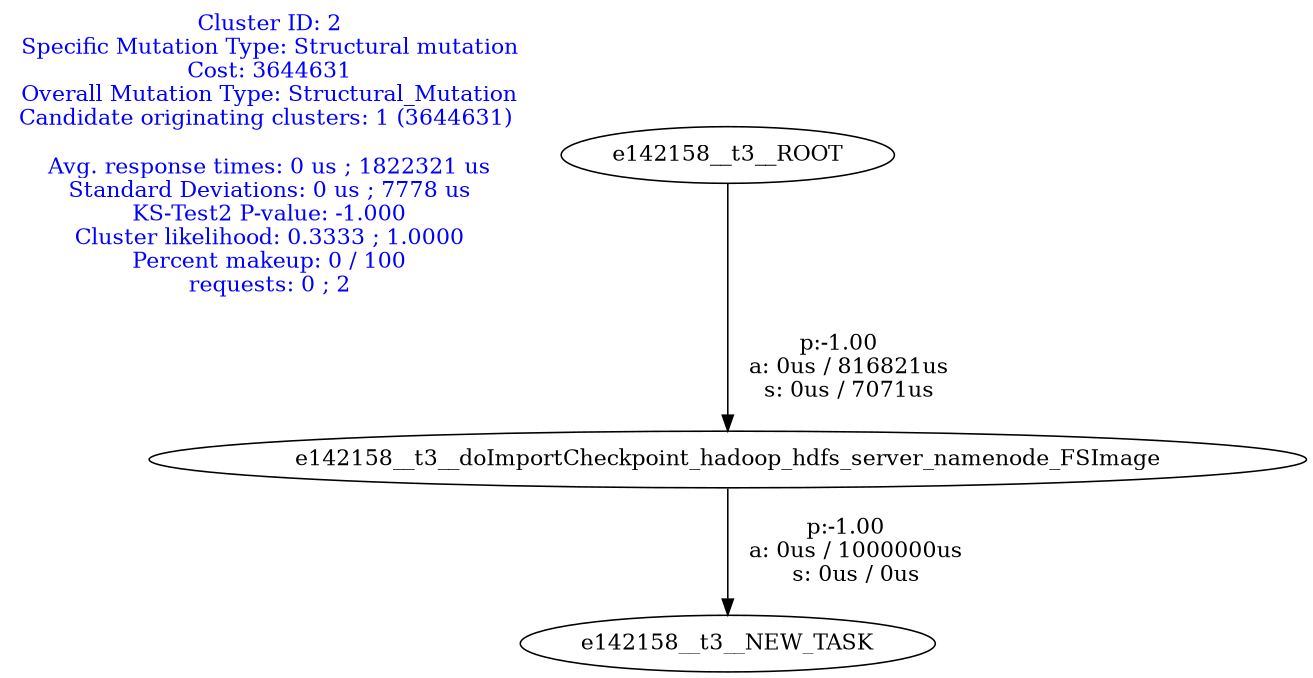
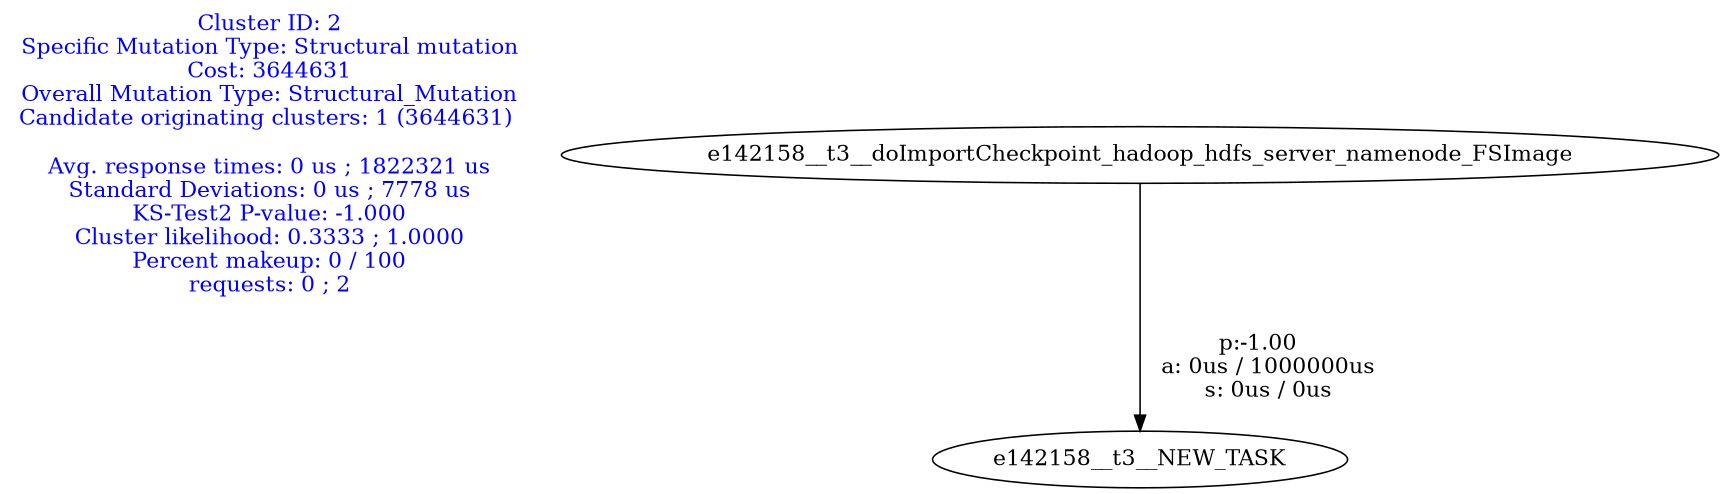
(728, 155) -> none
